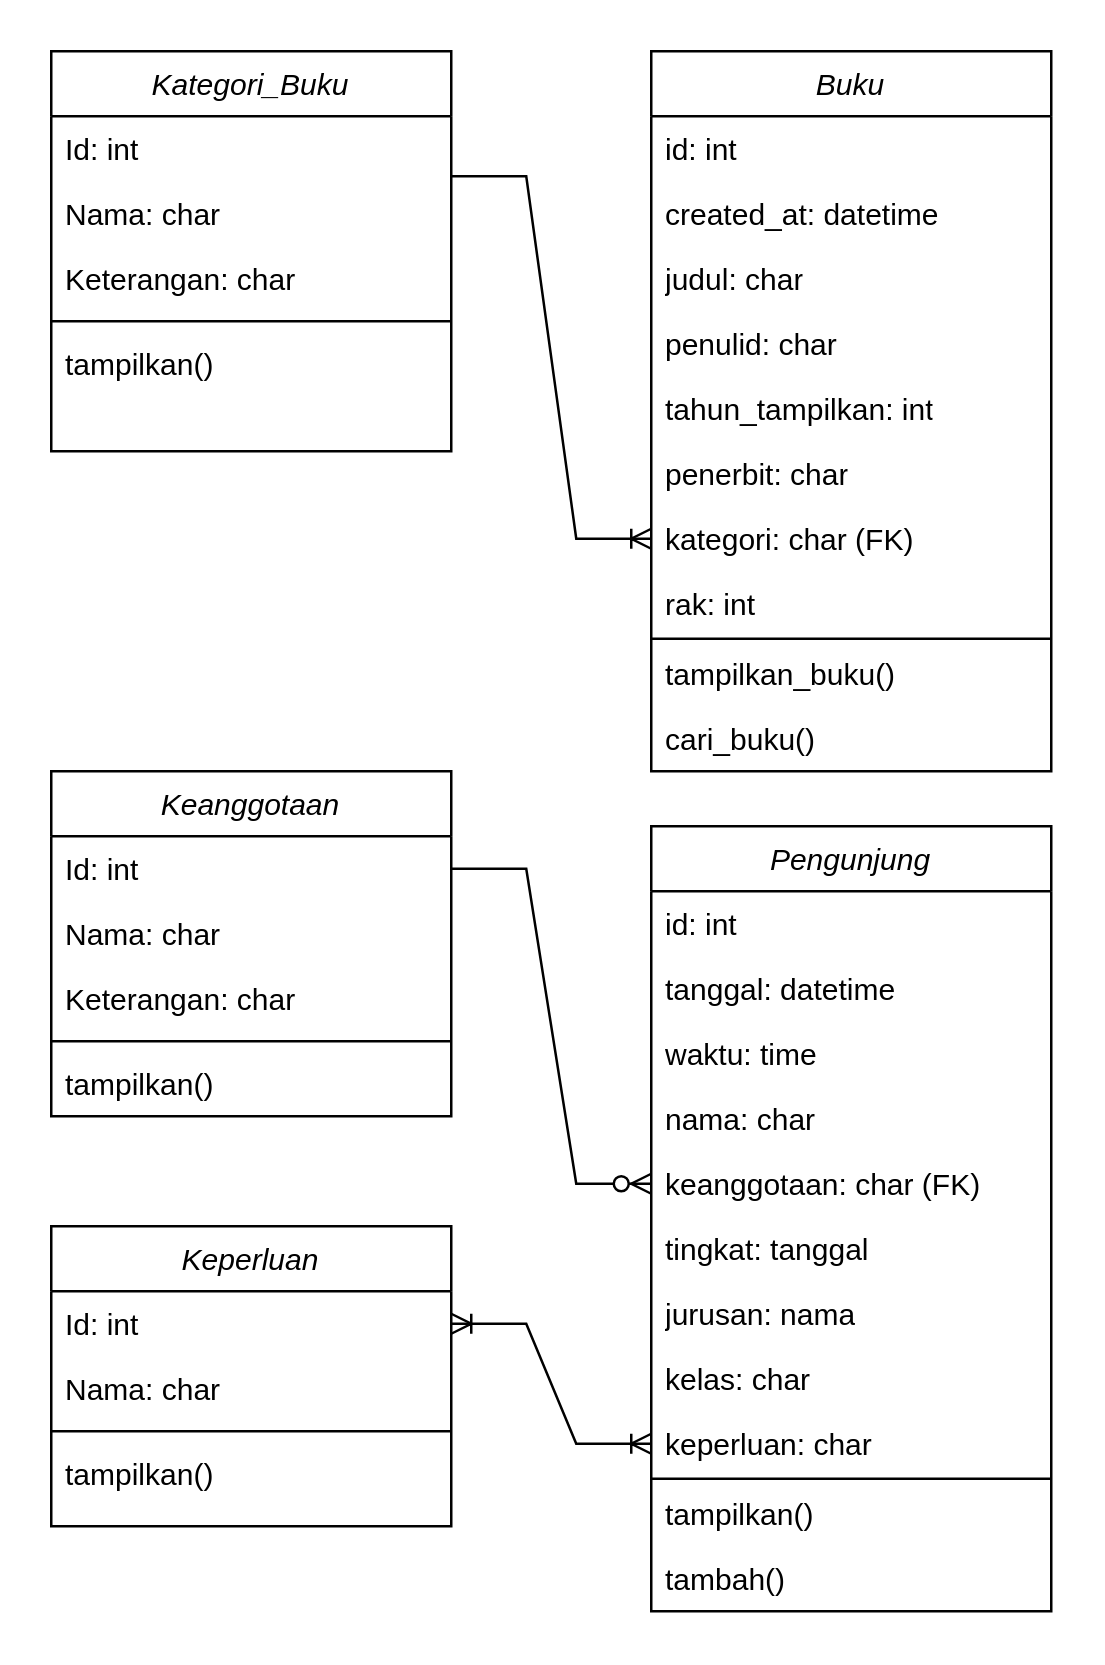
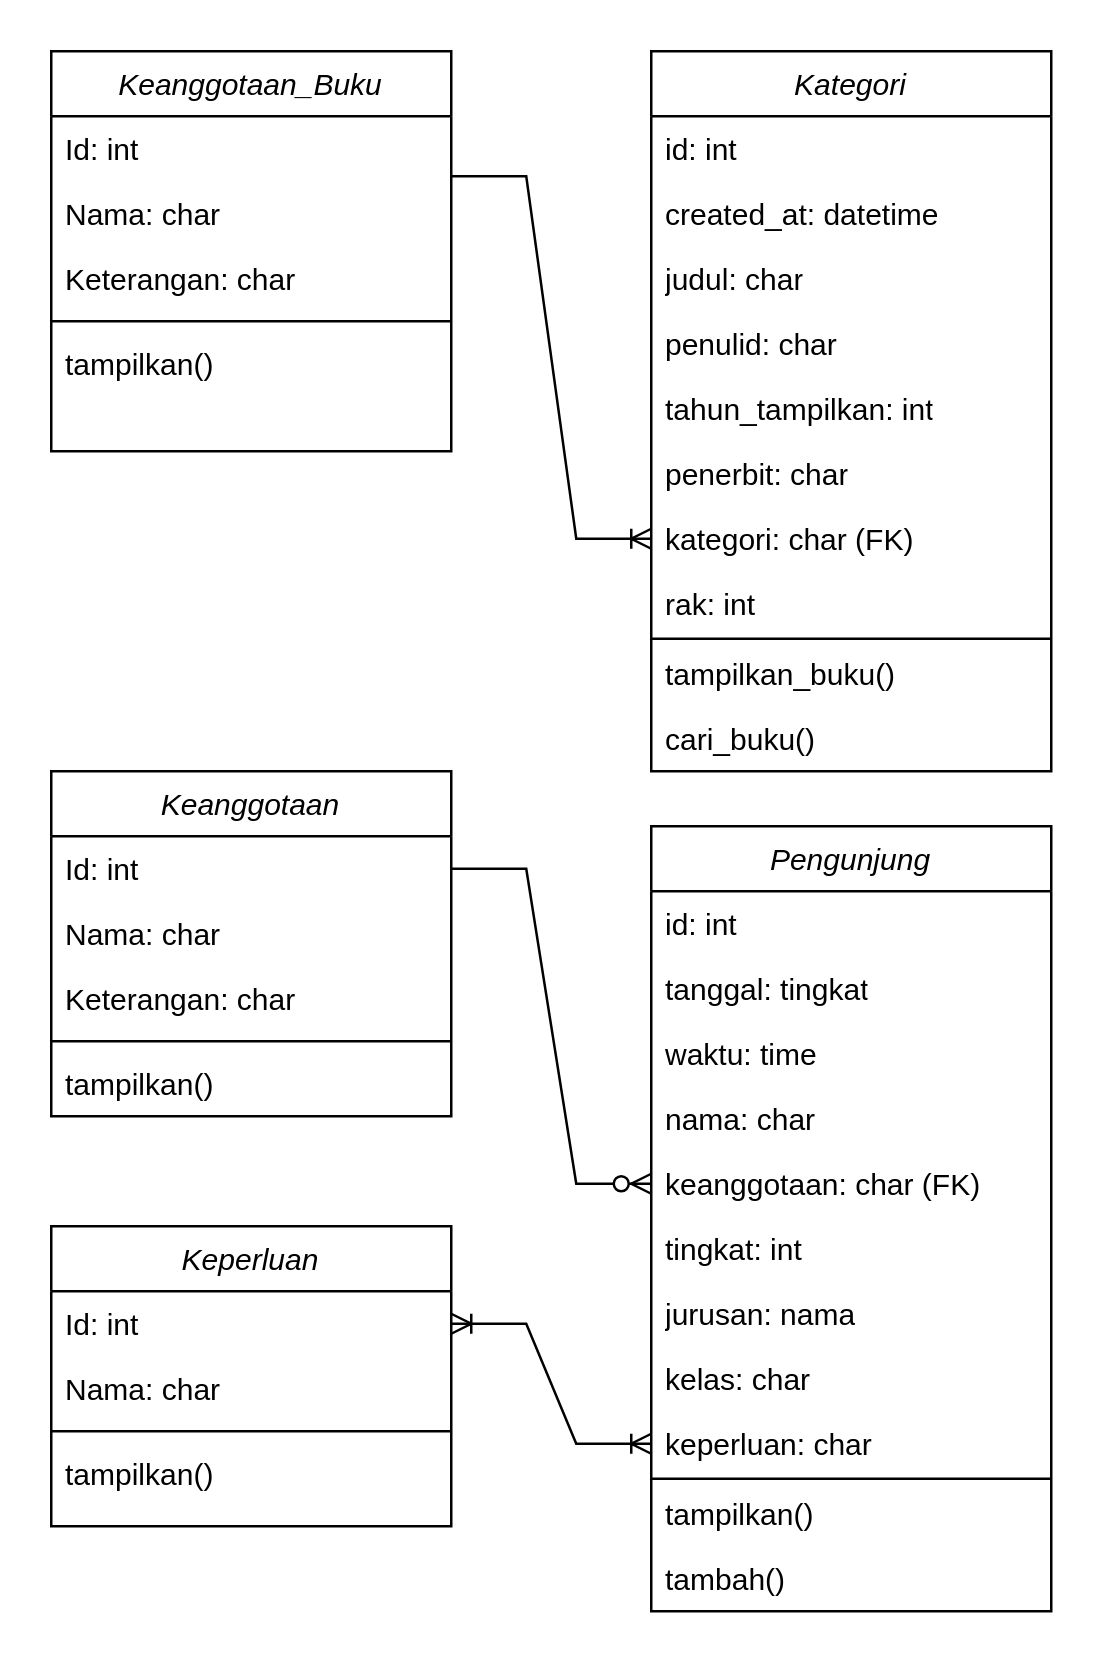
(250, 85) -> (250, 85)
(851, 87) -> (851, 87)
(793, 992) -> (785, 992)
(785, 1252) -> (751, 1252)
